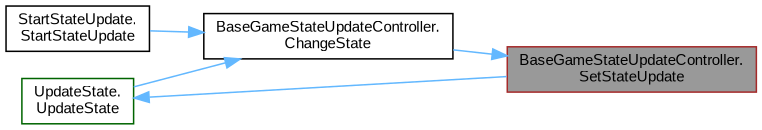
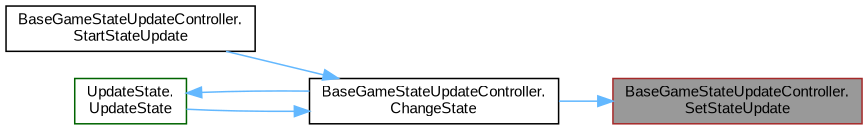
(78, 29) -> (131, 29)
(328, 87) -> (256, 91)
